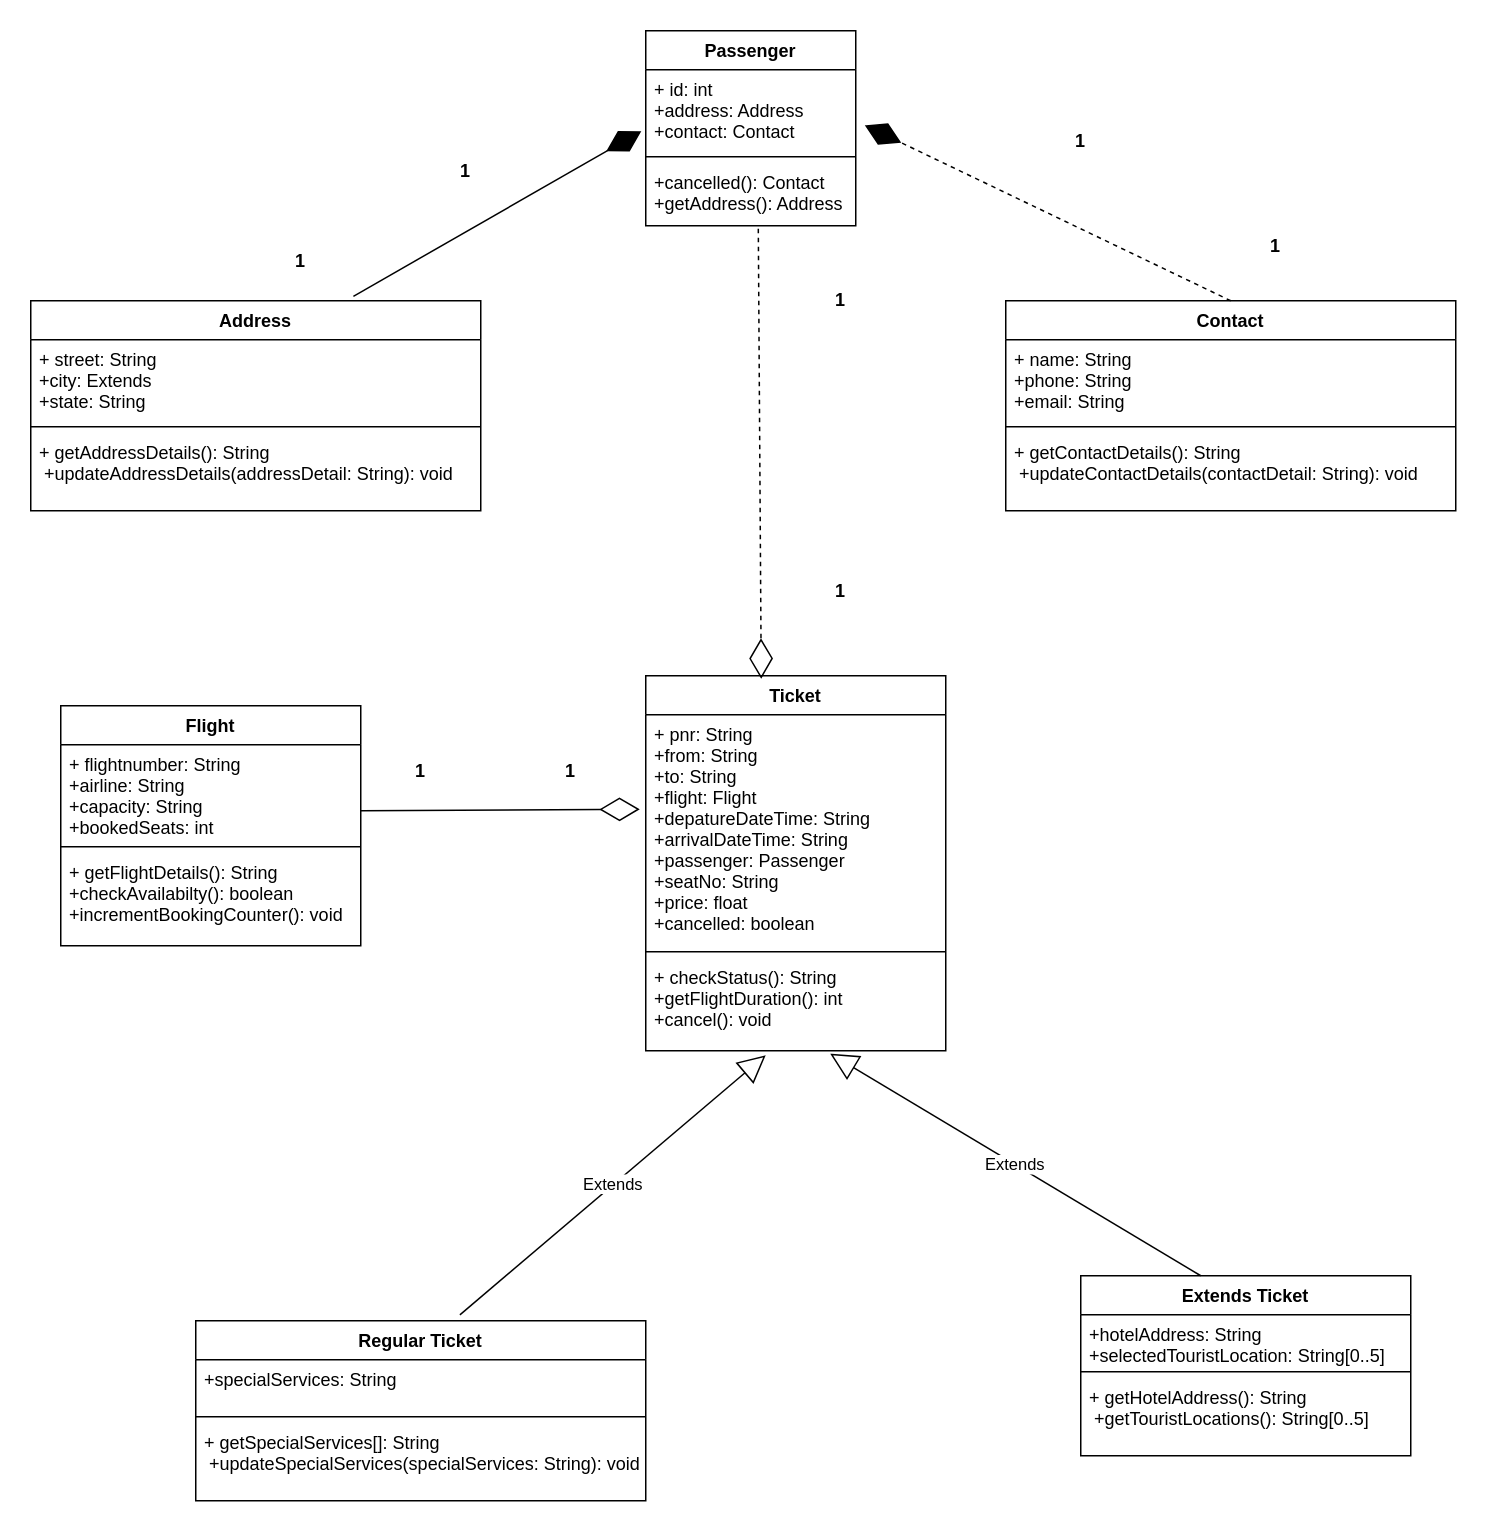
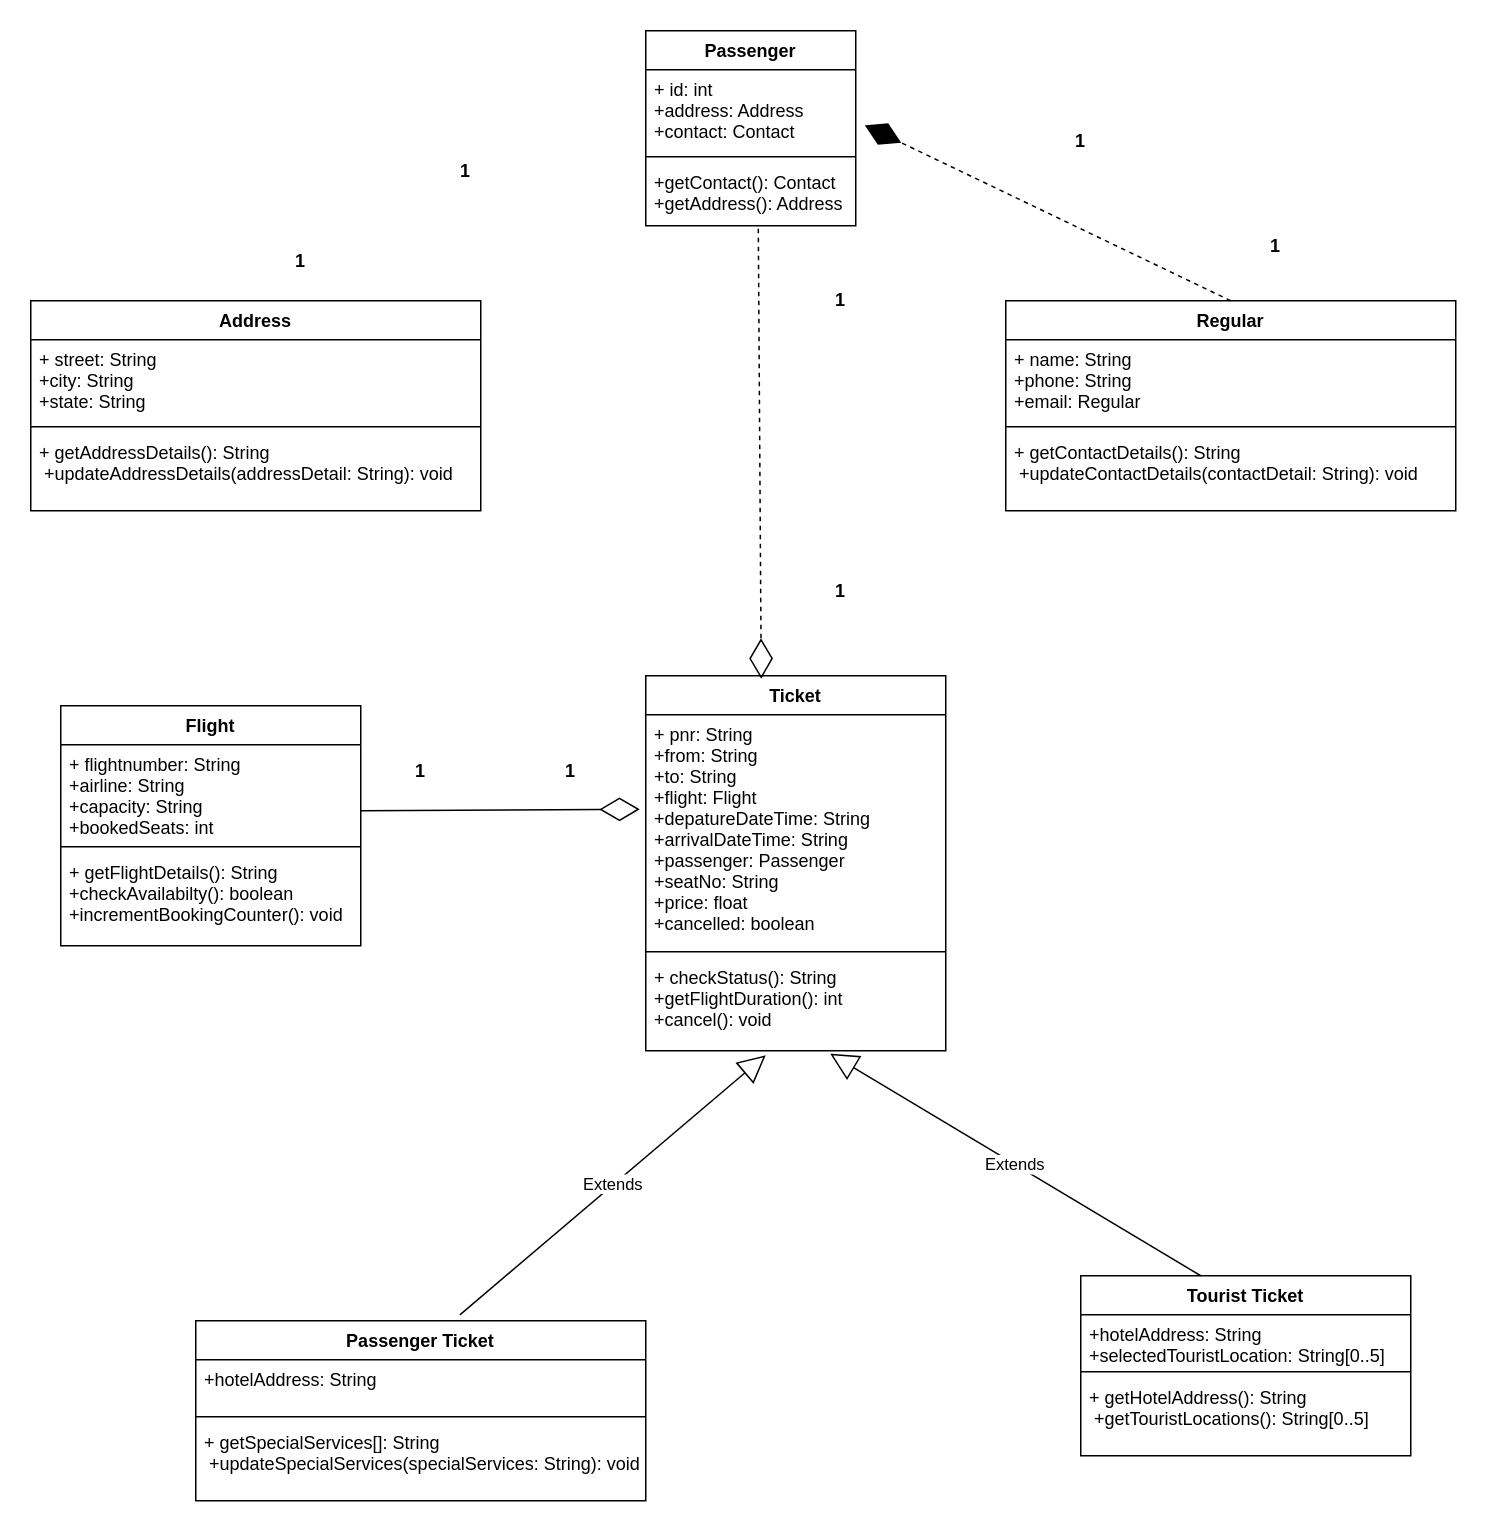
(750, 183) -> (760, 183)
(480, 223) -> none
(1230, 321) -> (1230, 321)
(110, 360) -> (110, 360)
(1075, 360) -> (1075, 360)
(1245, 1296) -> (1245, 1296)
(420, 1341) -> (420, 1341)
(311, 1380) -> (300, 1380)
